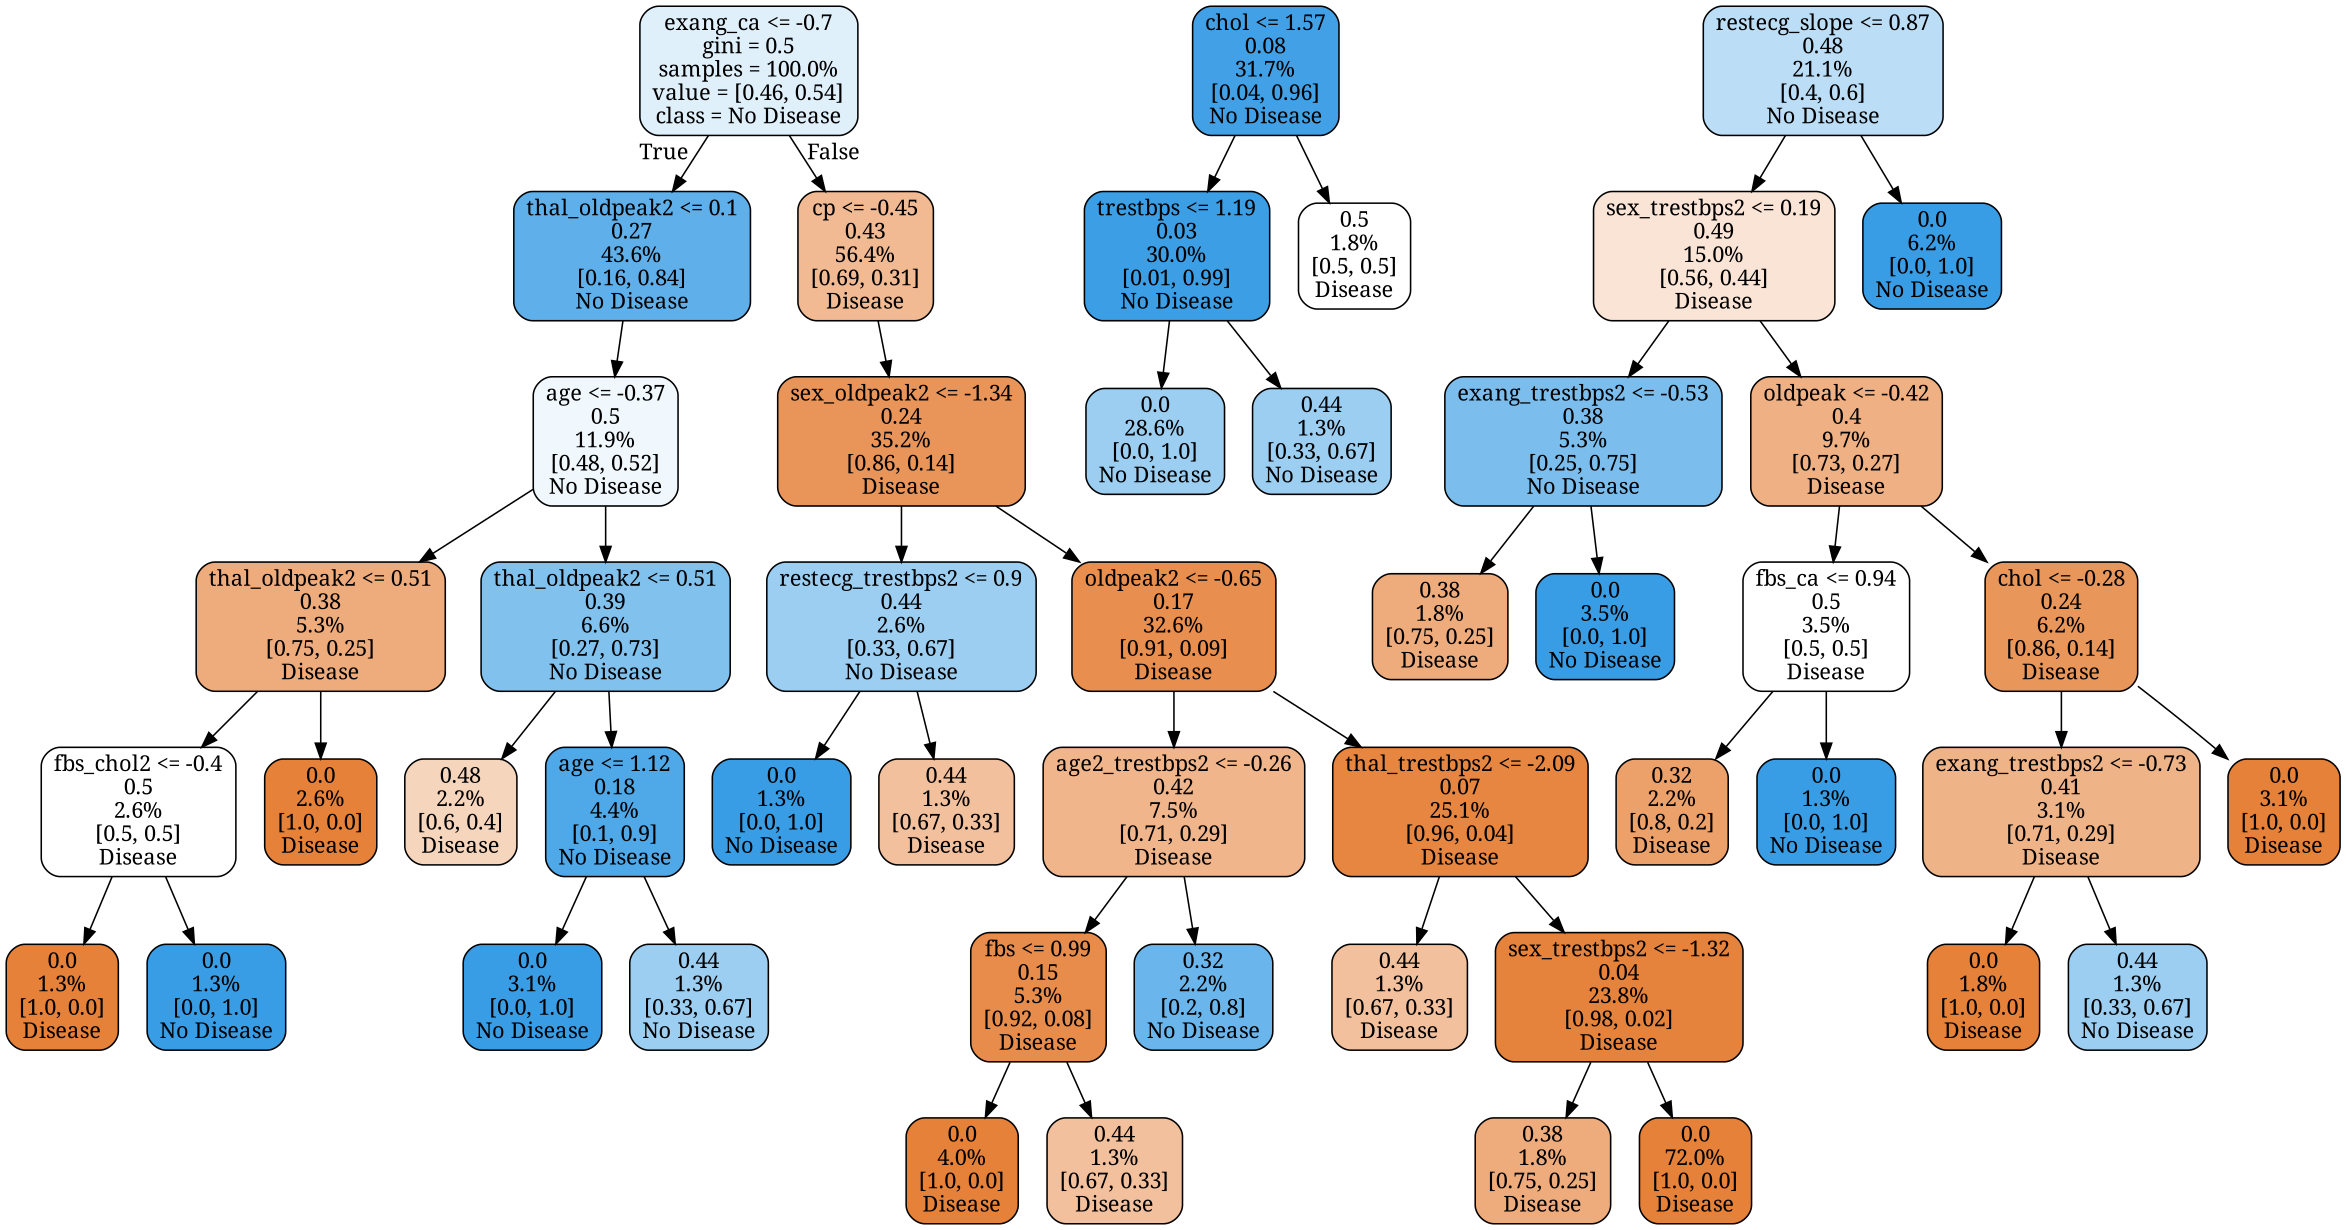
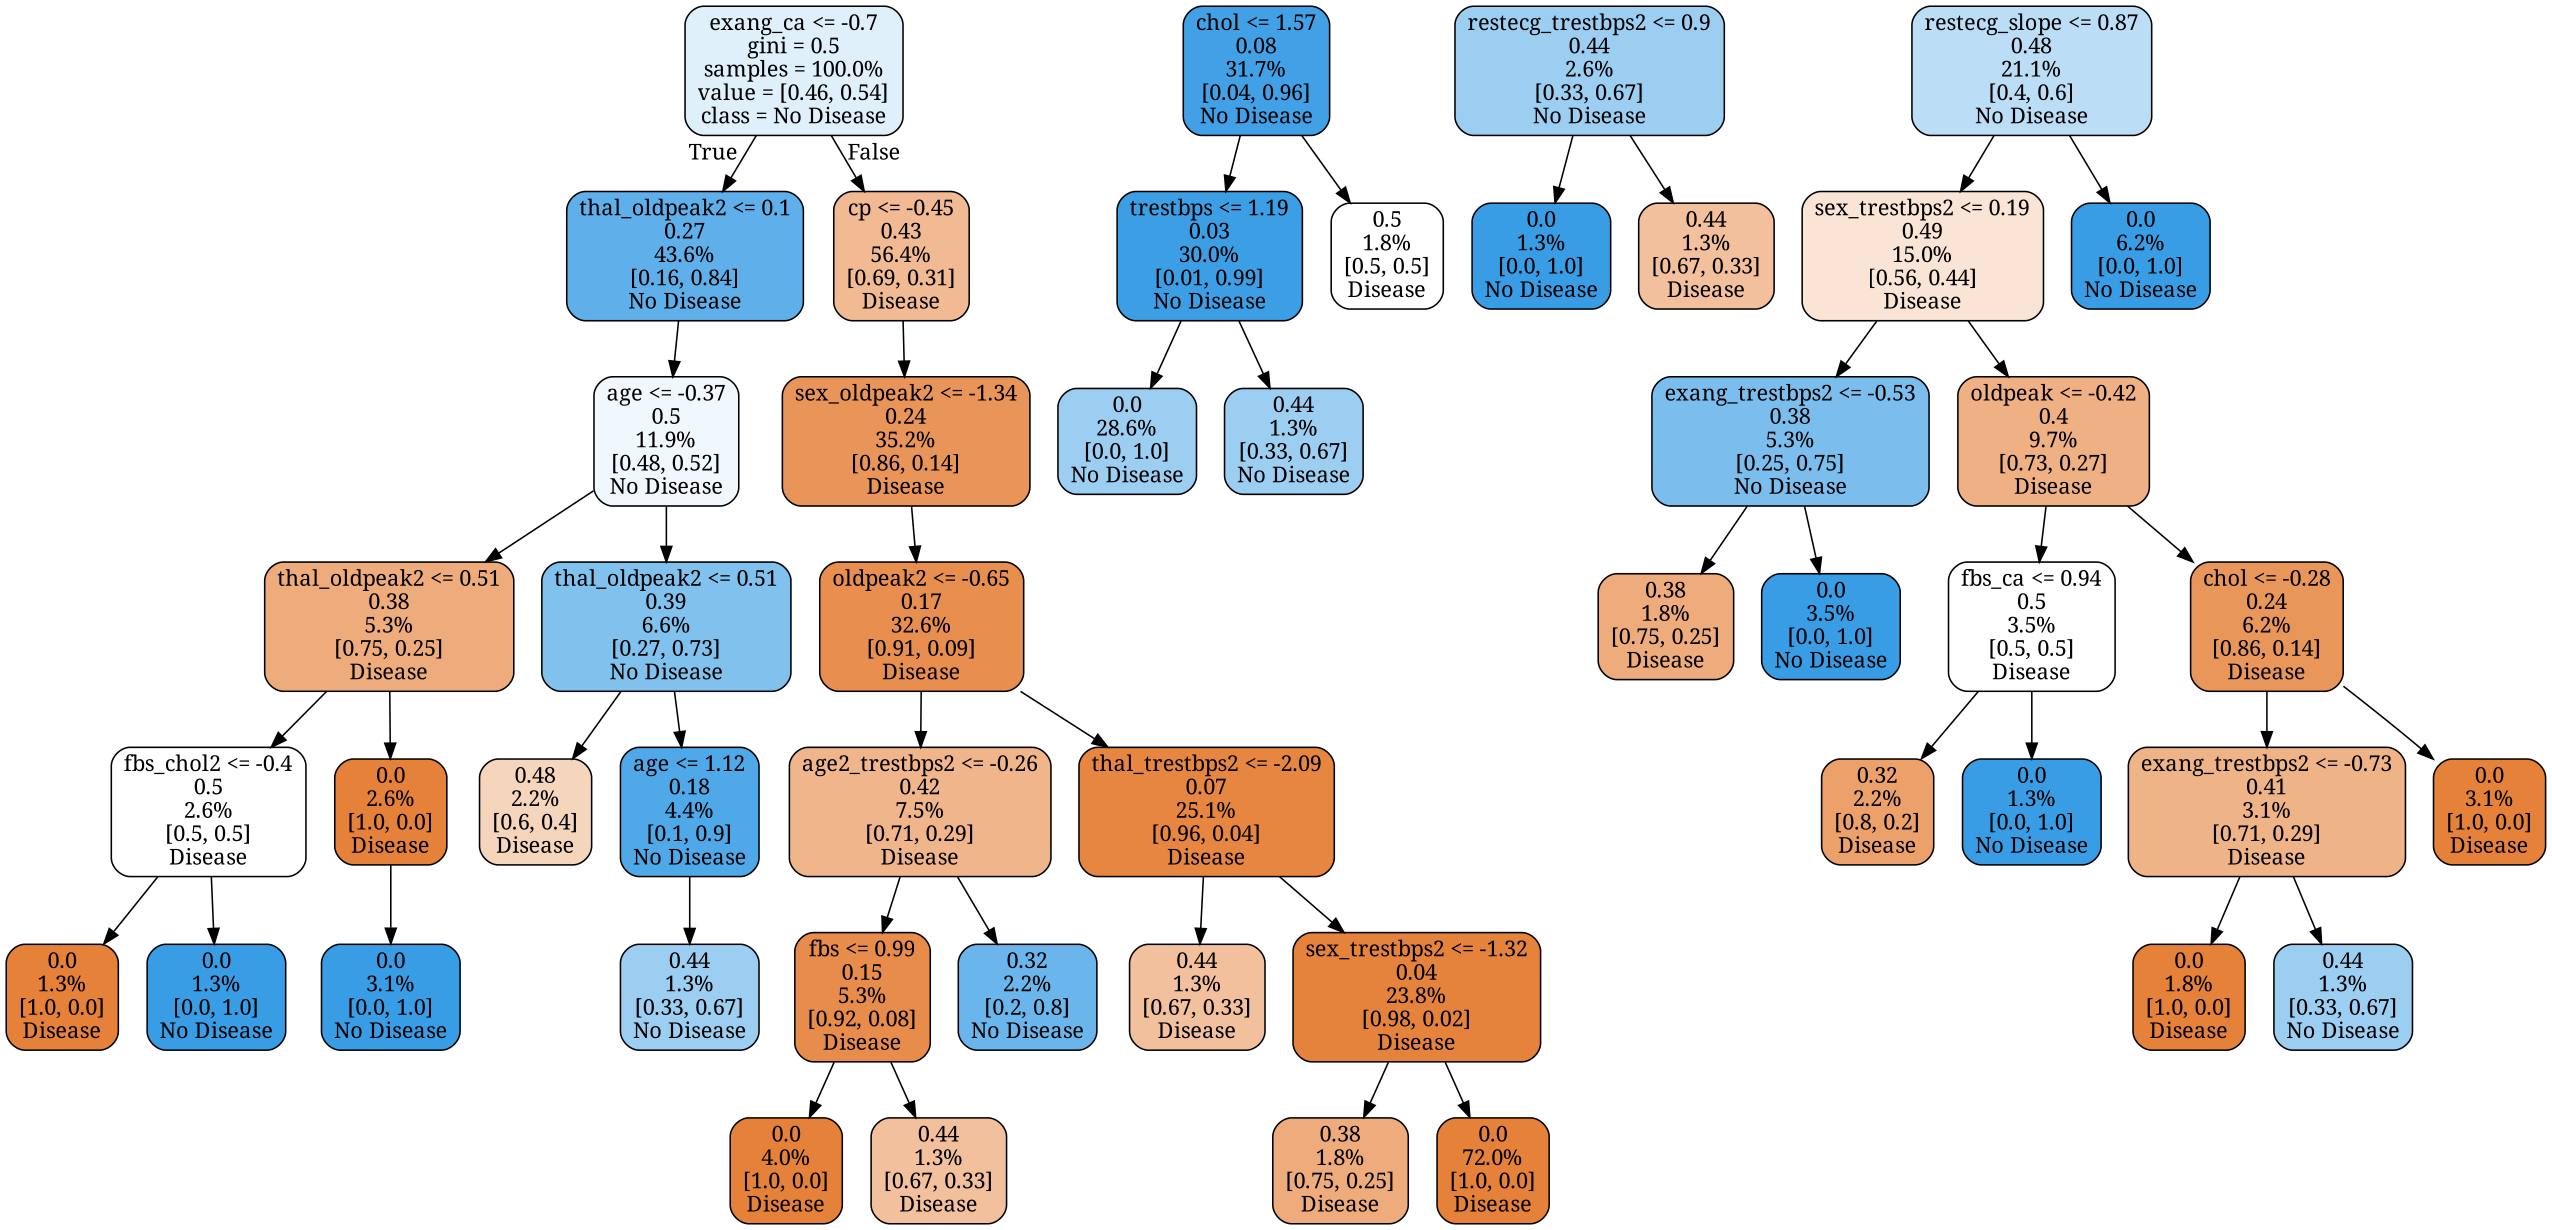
(901, 526) -> none
(574, 903) -> (391, 896)
